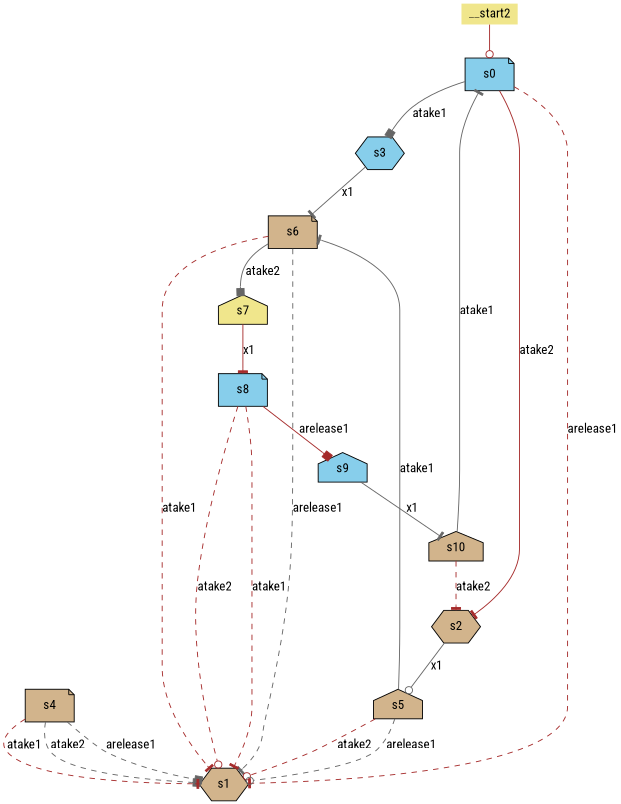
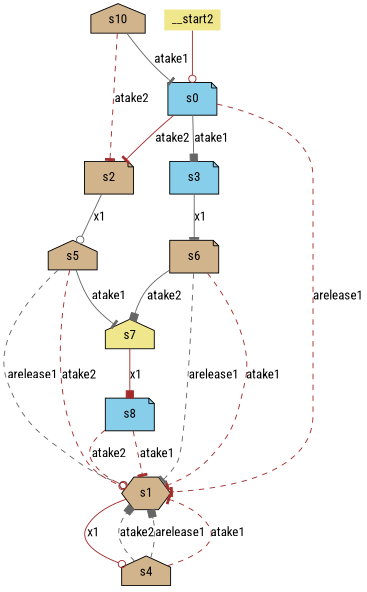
(380, 153) -> (194, 178)
(243, 347) -> (130, 369)
(400, 444) -> (89, 299)
(343, 469) -> none
none -> (86, 529)
(456, 627) -> (109, 178)
(50, 706) -> (146, 572)
